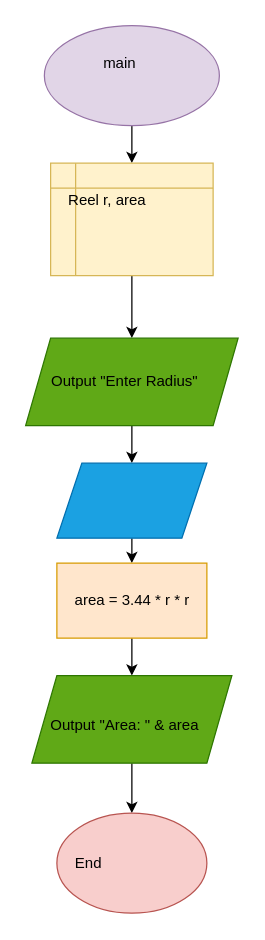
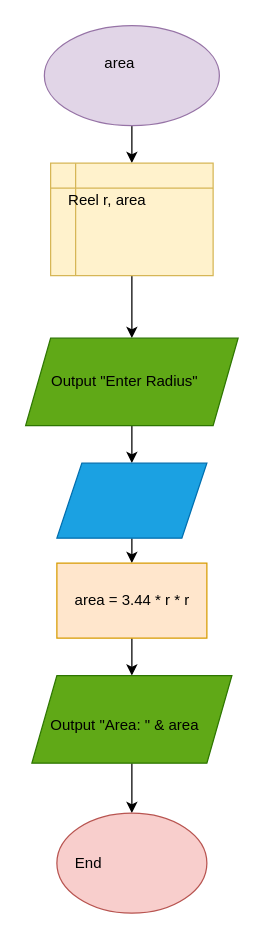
(120, 63) -> (120, 63)
